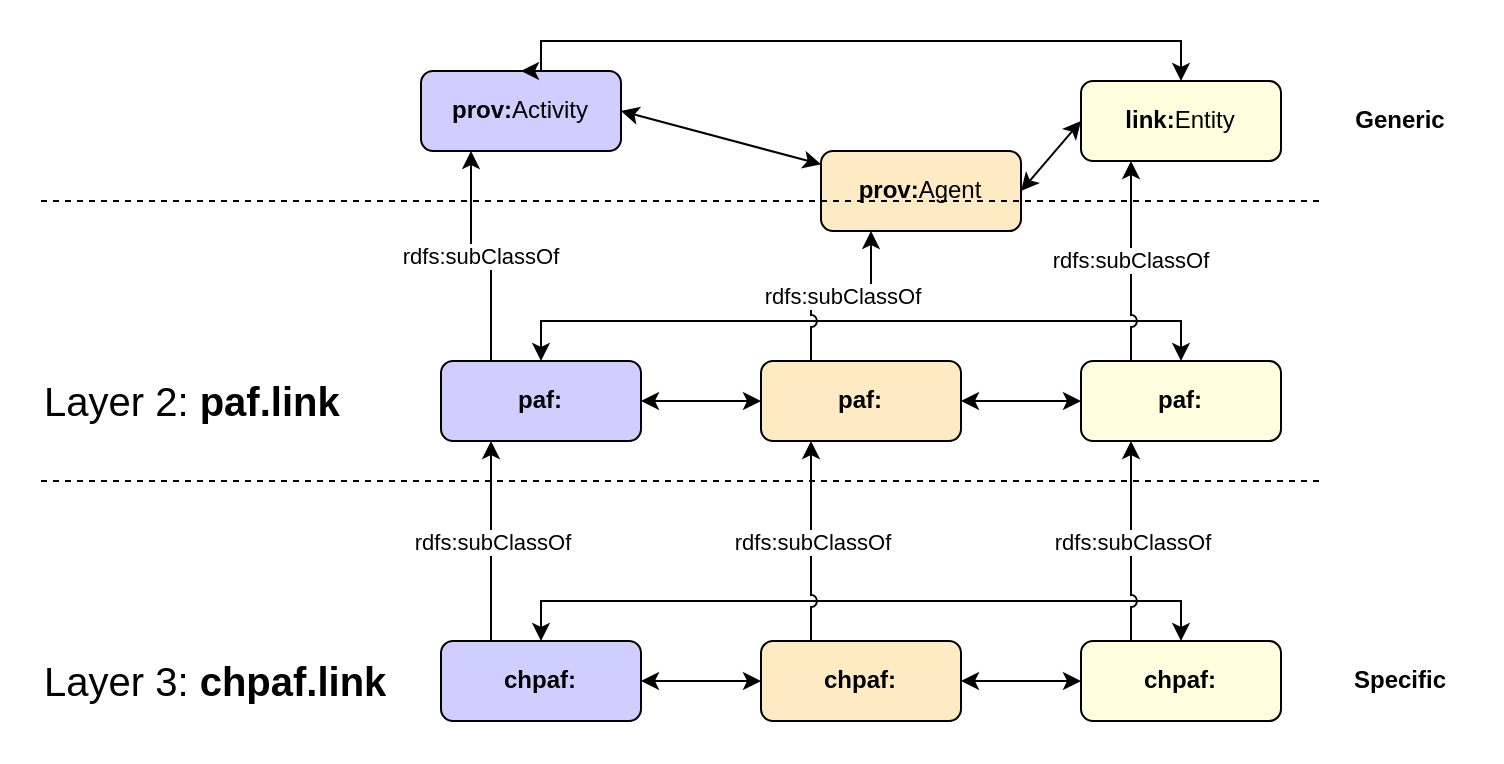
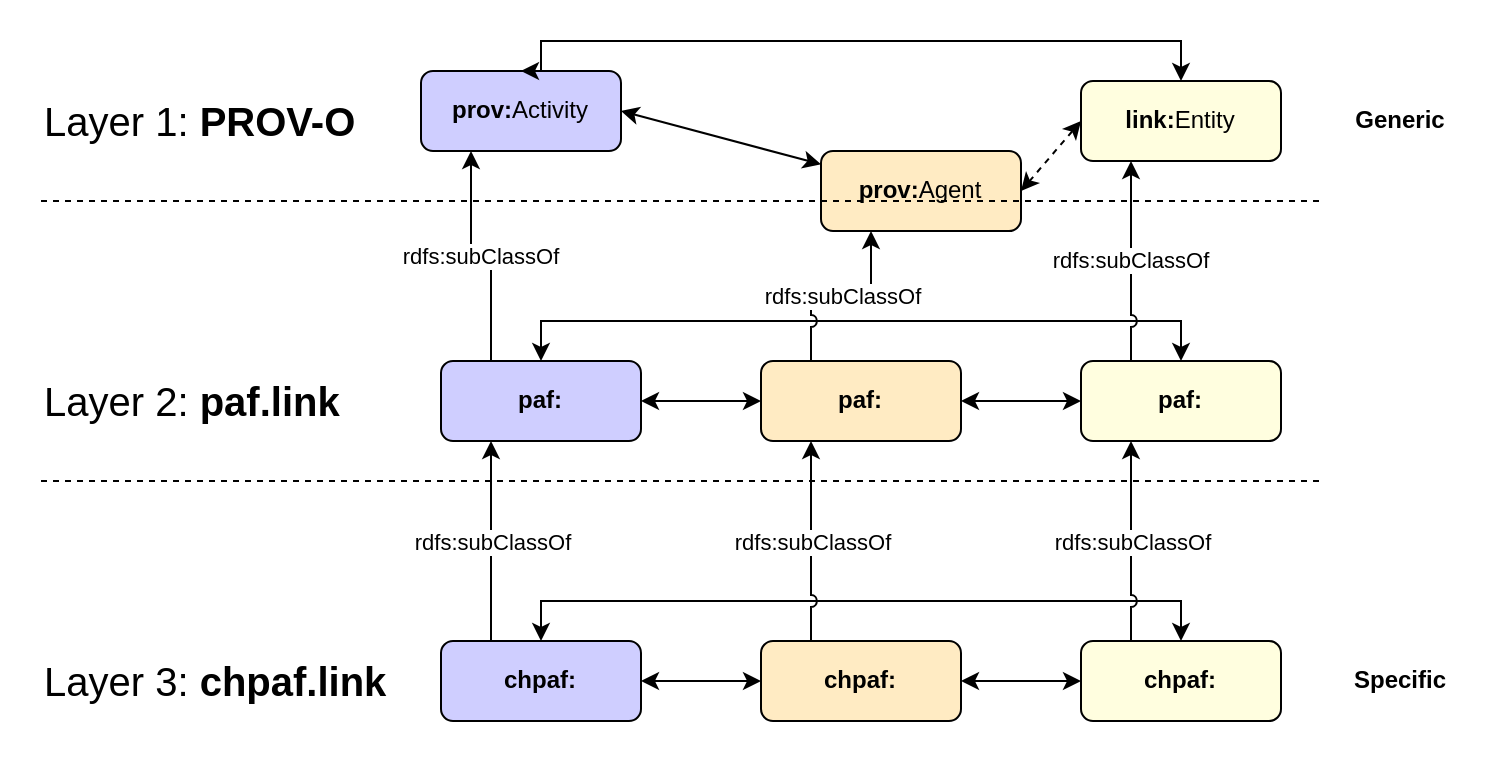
none -> (211, 121)
(1051, 156) -> (1051, 156)
